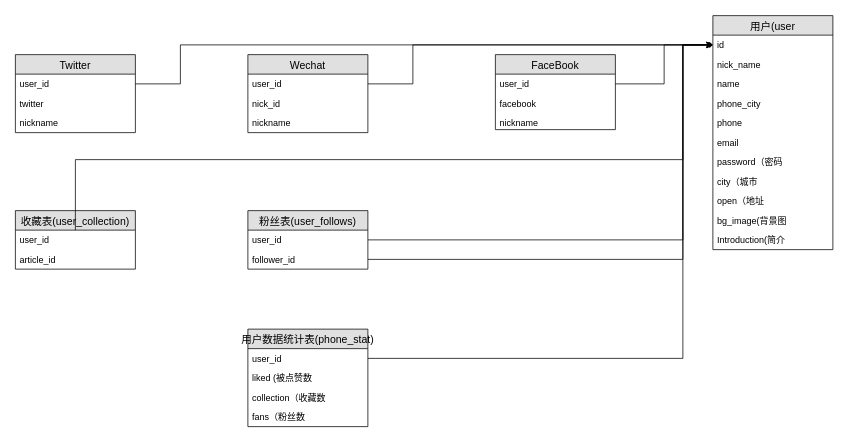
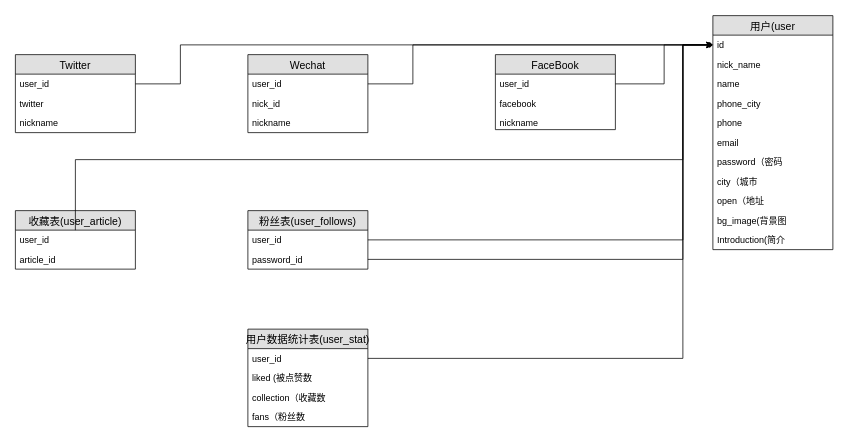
(75, 221) -> (75, 221)
(276, 260) -> (279, 260)
(308, 339) -> (308, 339)
